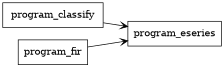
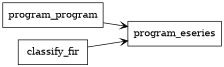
(53, 15) -> (53, 15)
(53, 52) -> (53, 52)
